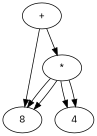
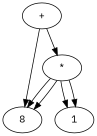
(74, 120) -> (74, 120)
